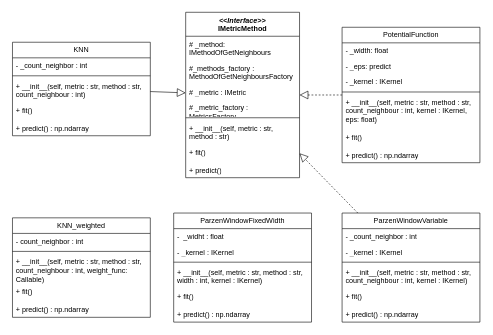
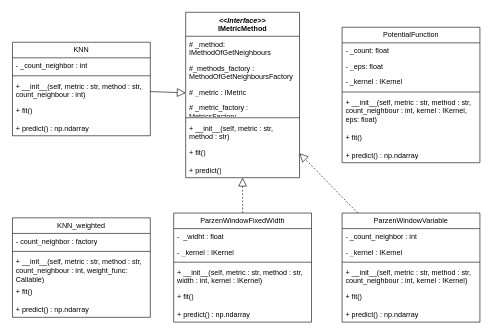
(371, 51) -> (372, 51)
(372, 67) -> (368, 67)
(324, 95) -> none
none -> (243, 199)
(55, 242) -> (64, 242)
